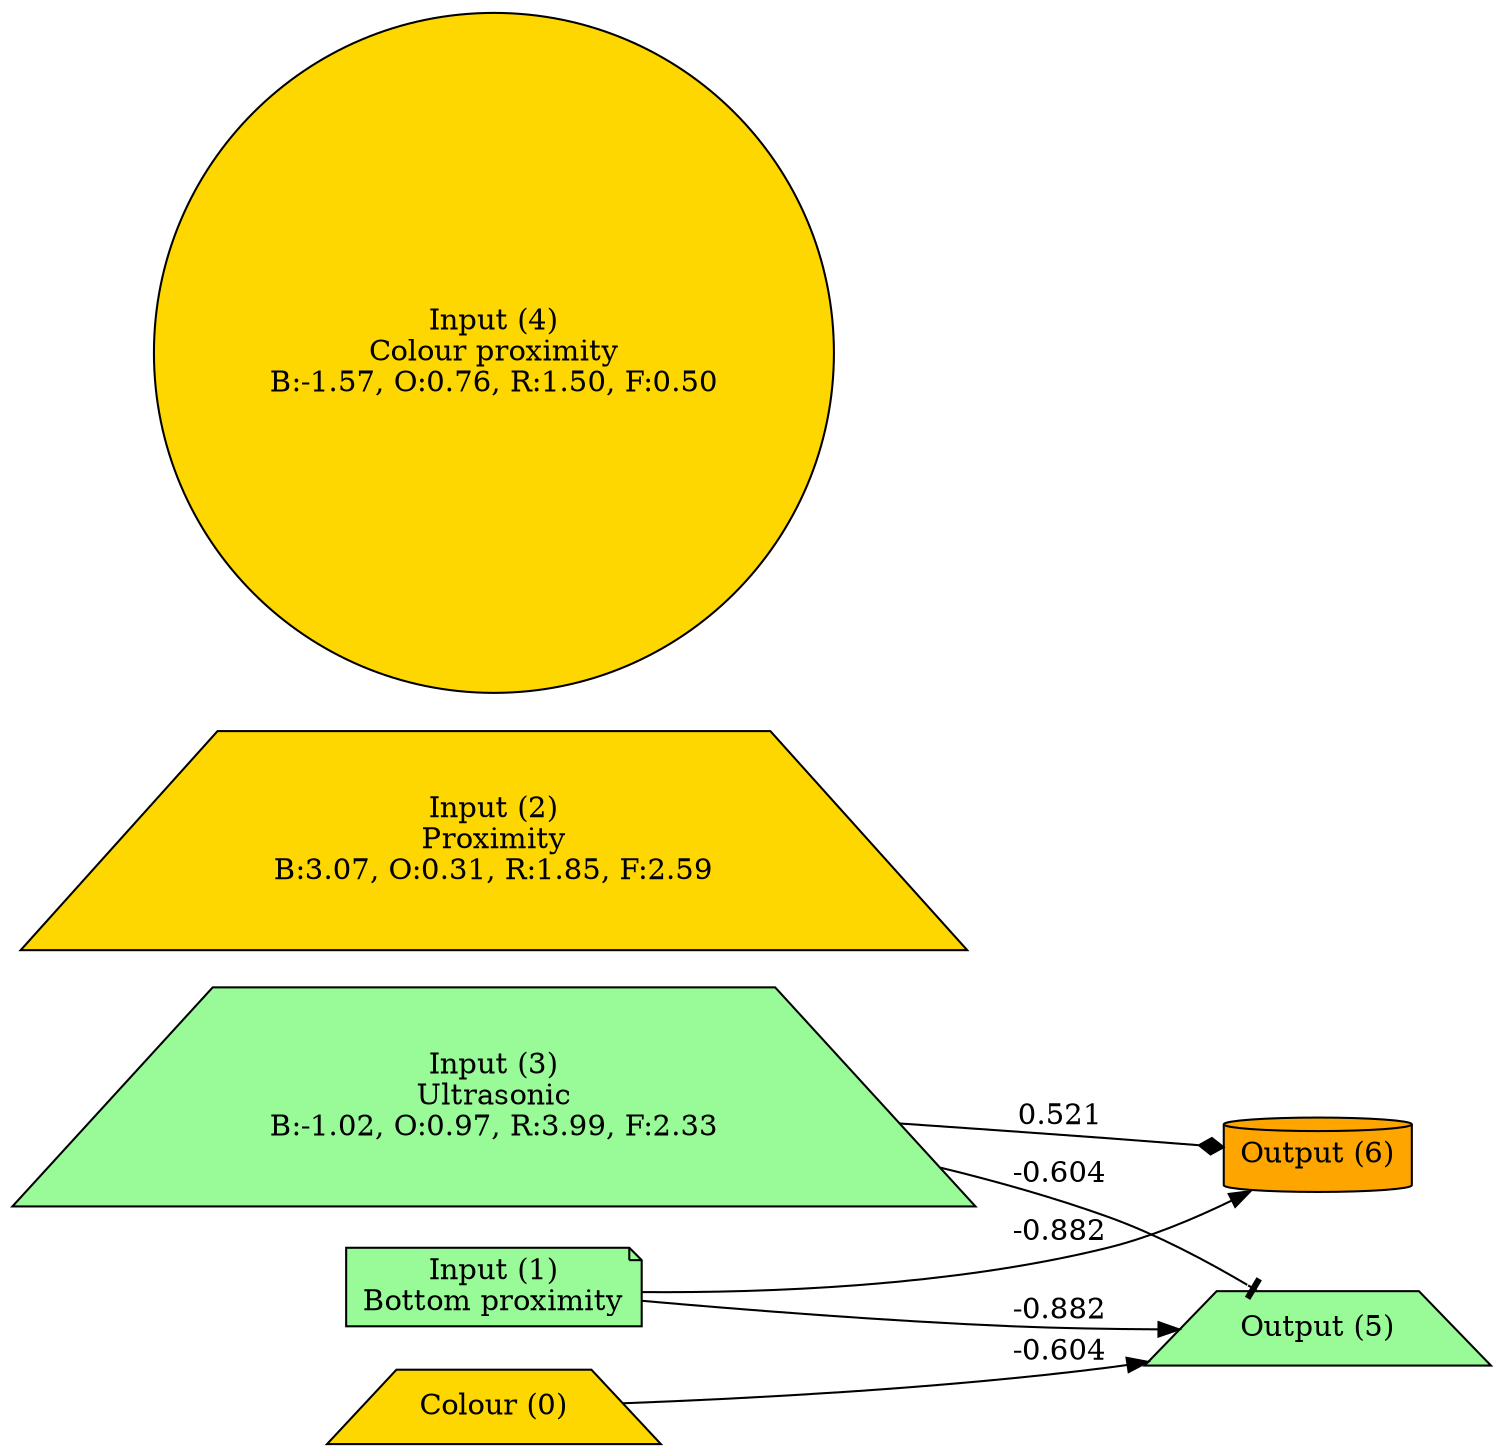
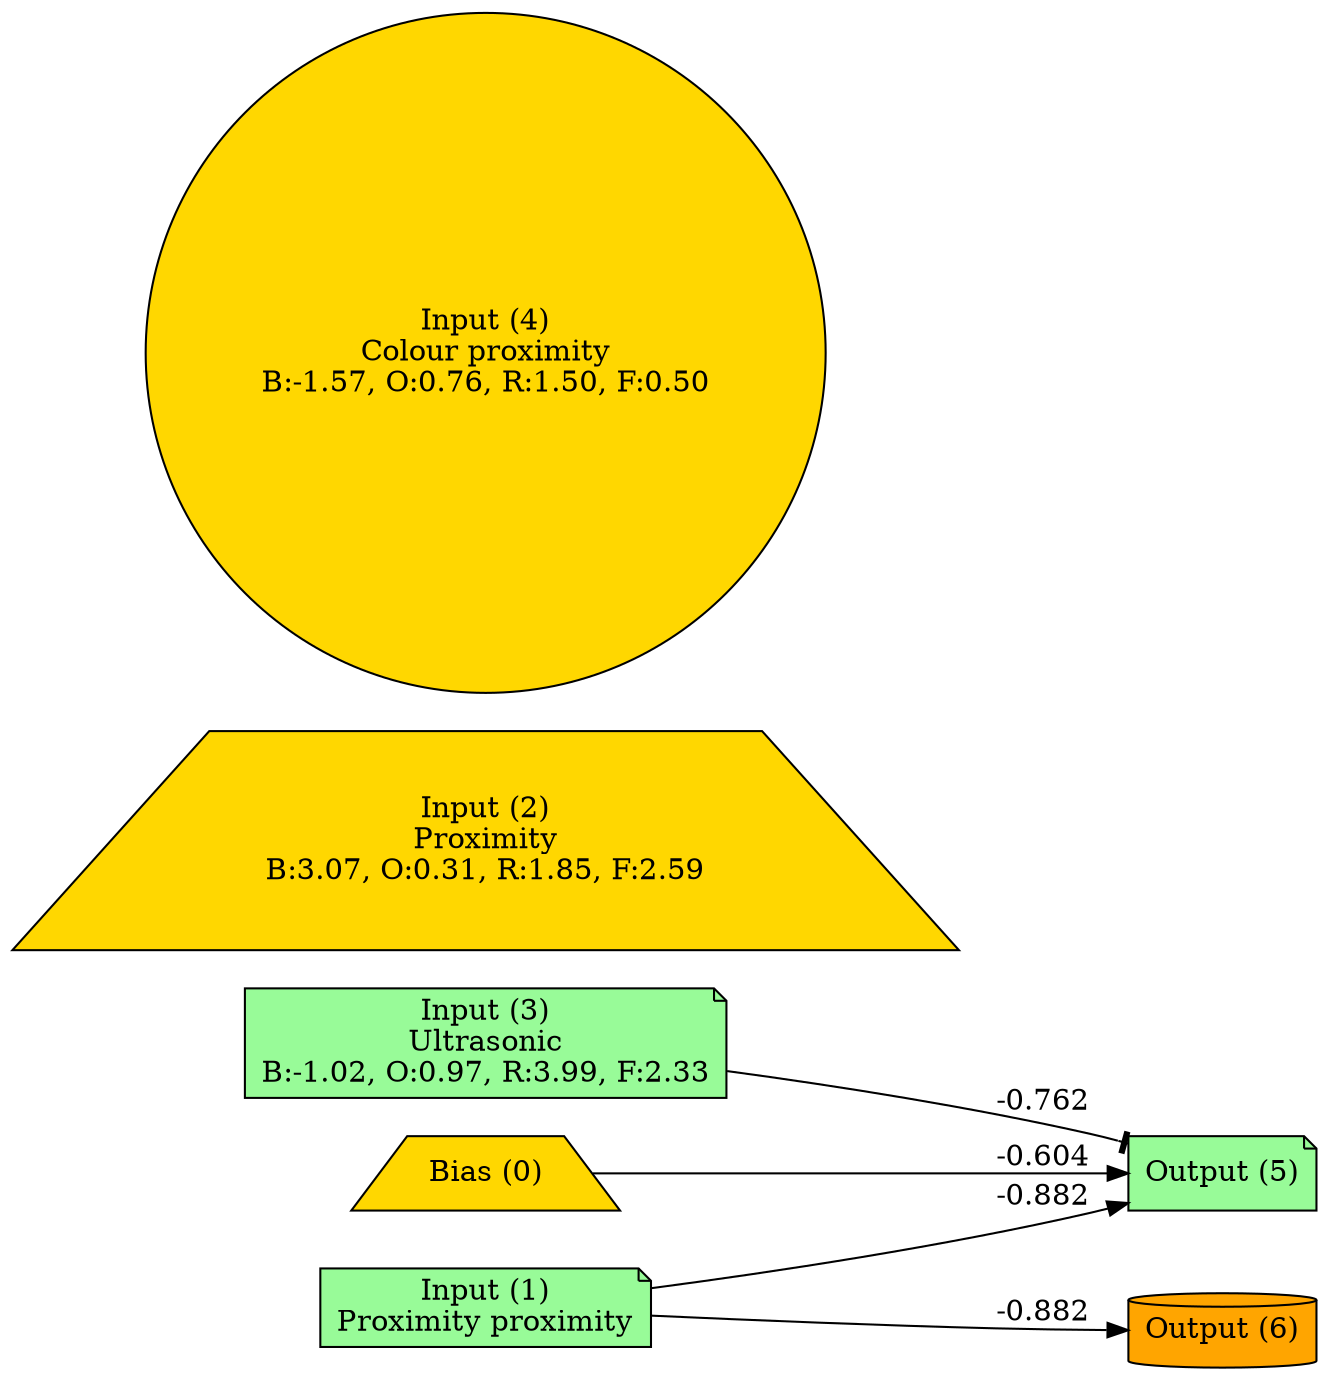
(494, 1097) -> (486, 1043)
(1049, 1134) -> none
(1060, 1174) -> (1044, 1102)
(494, 1287) -> (486, 1308)
(1318, 1328) -> (1222, 1173)
(494, 1407) -> (486, 1173)
